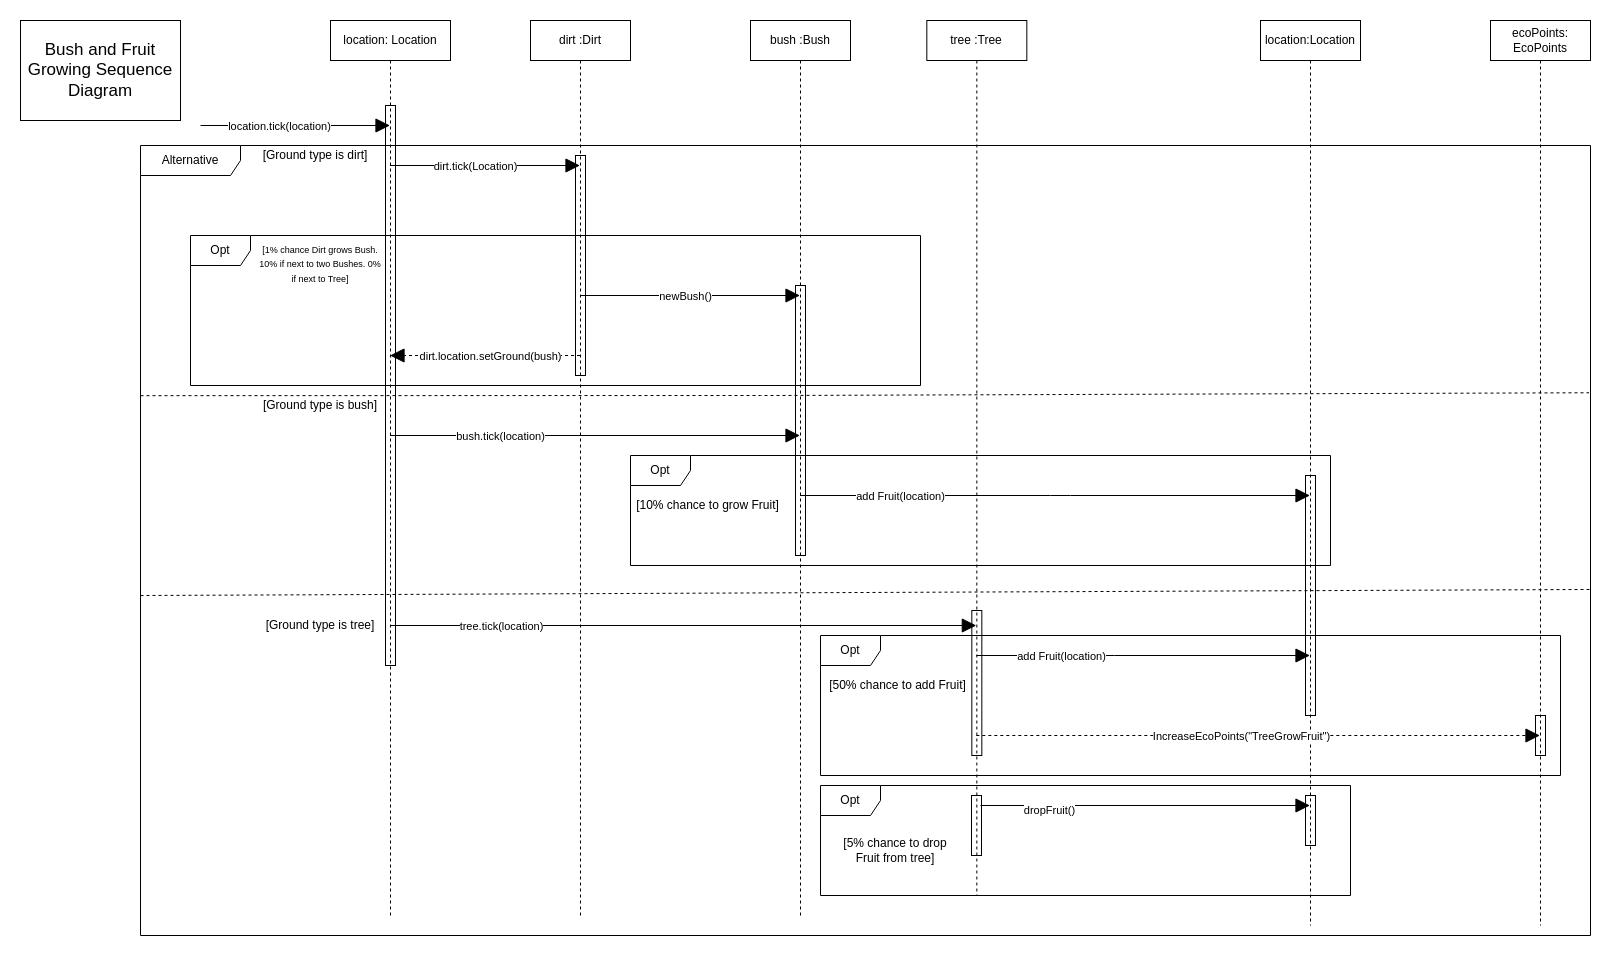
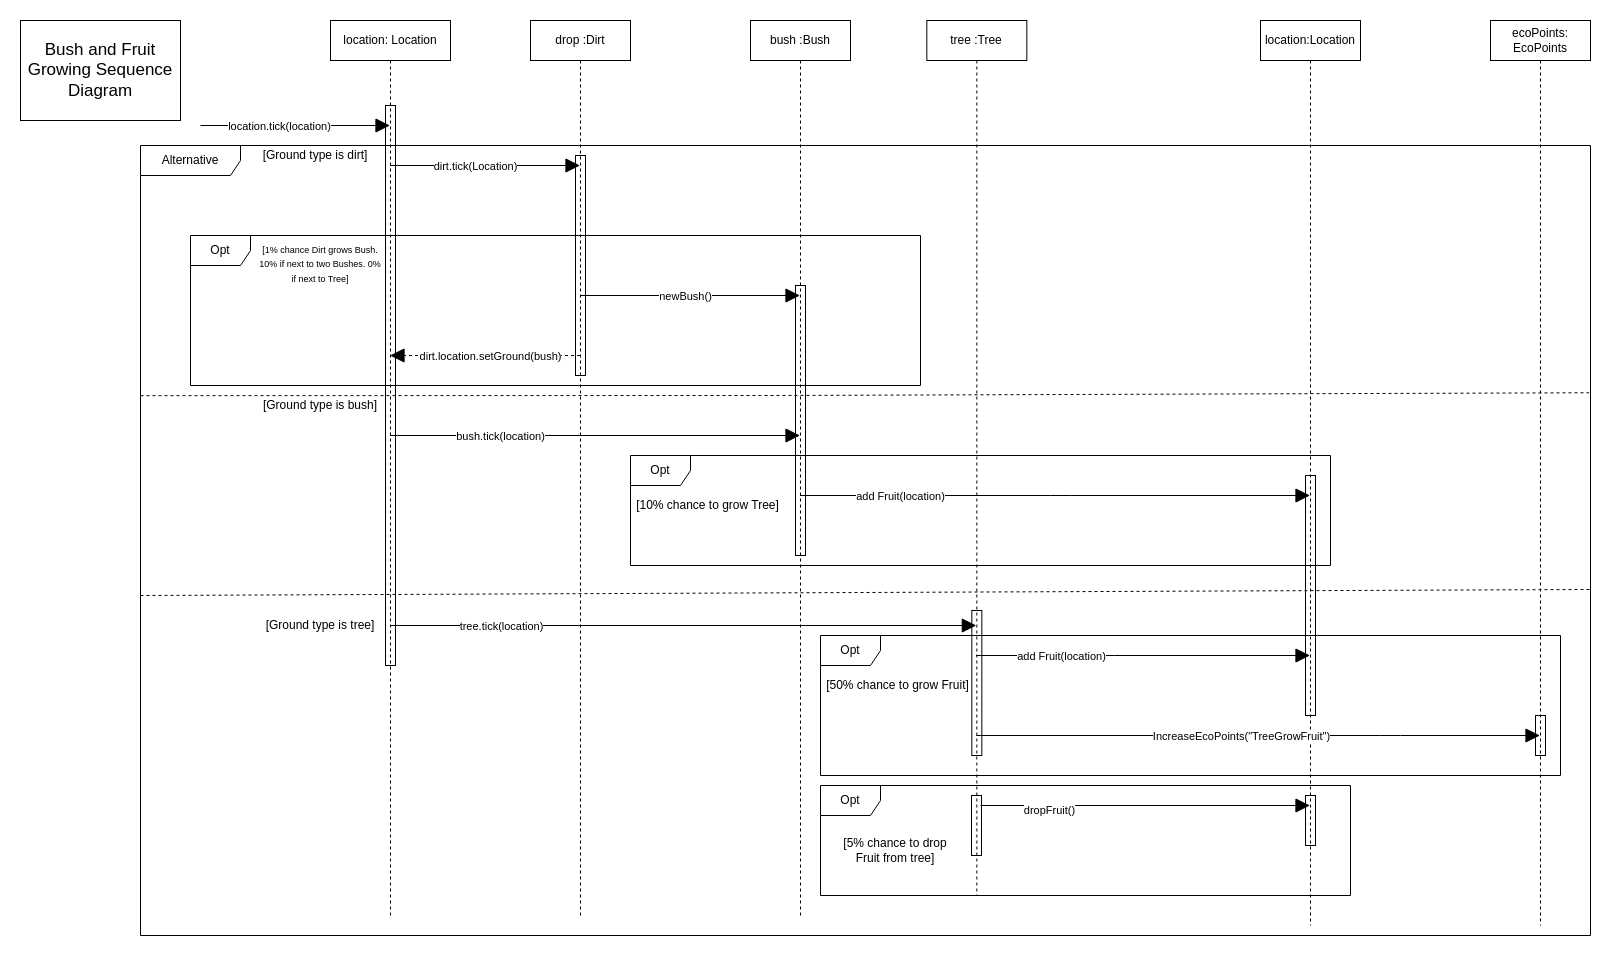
(581, 41) -> (581, 41)
(708, 506) -> (708, 506)
(898, 686) -> (898, 686)
(1427, 736) -> (1427, 736)
